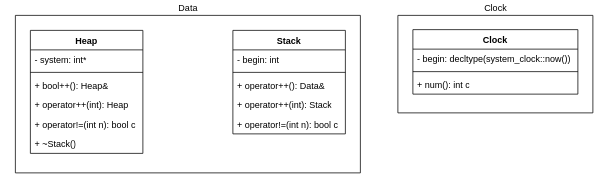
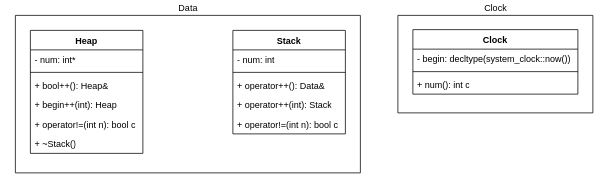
(65, 61) -> (58, 61)
(262, 61) -> (258, 61)
(87, 111) -> (79, 106)
